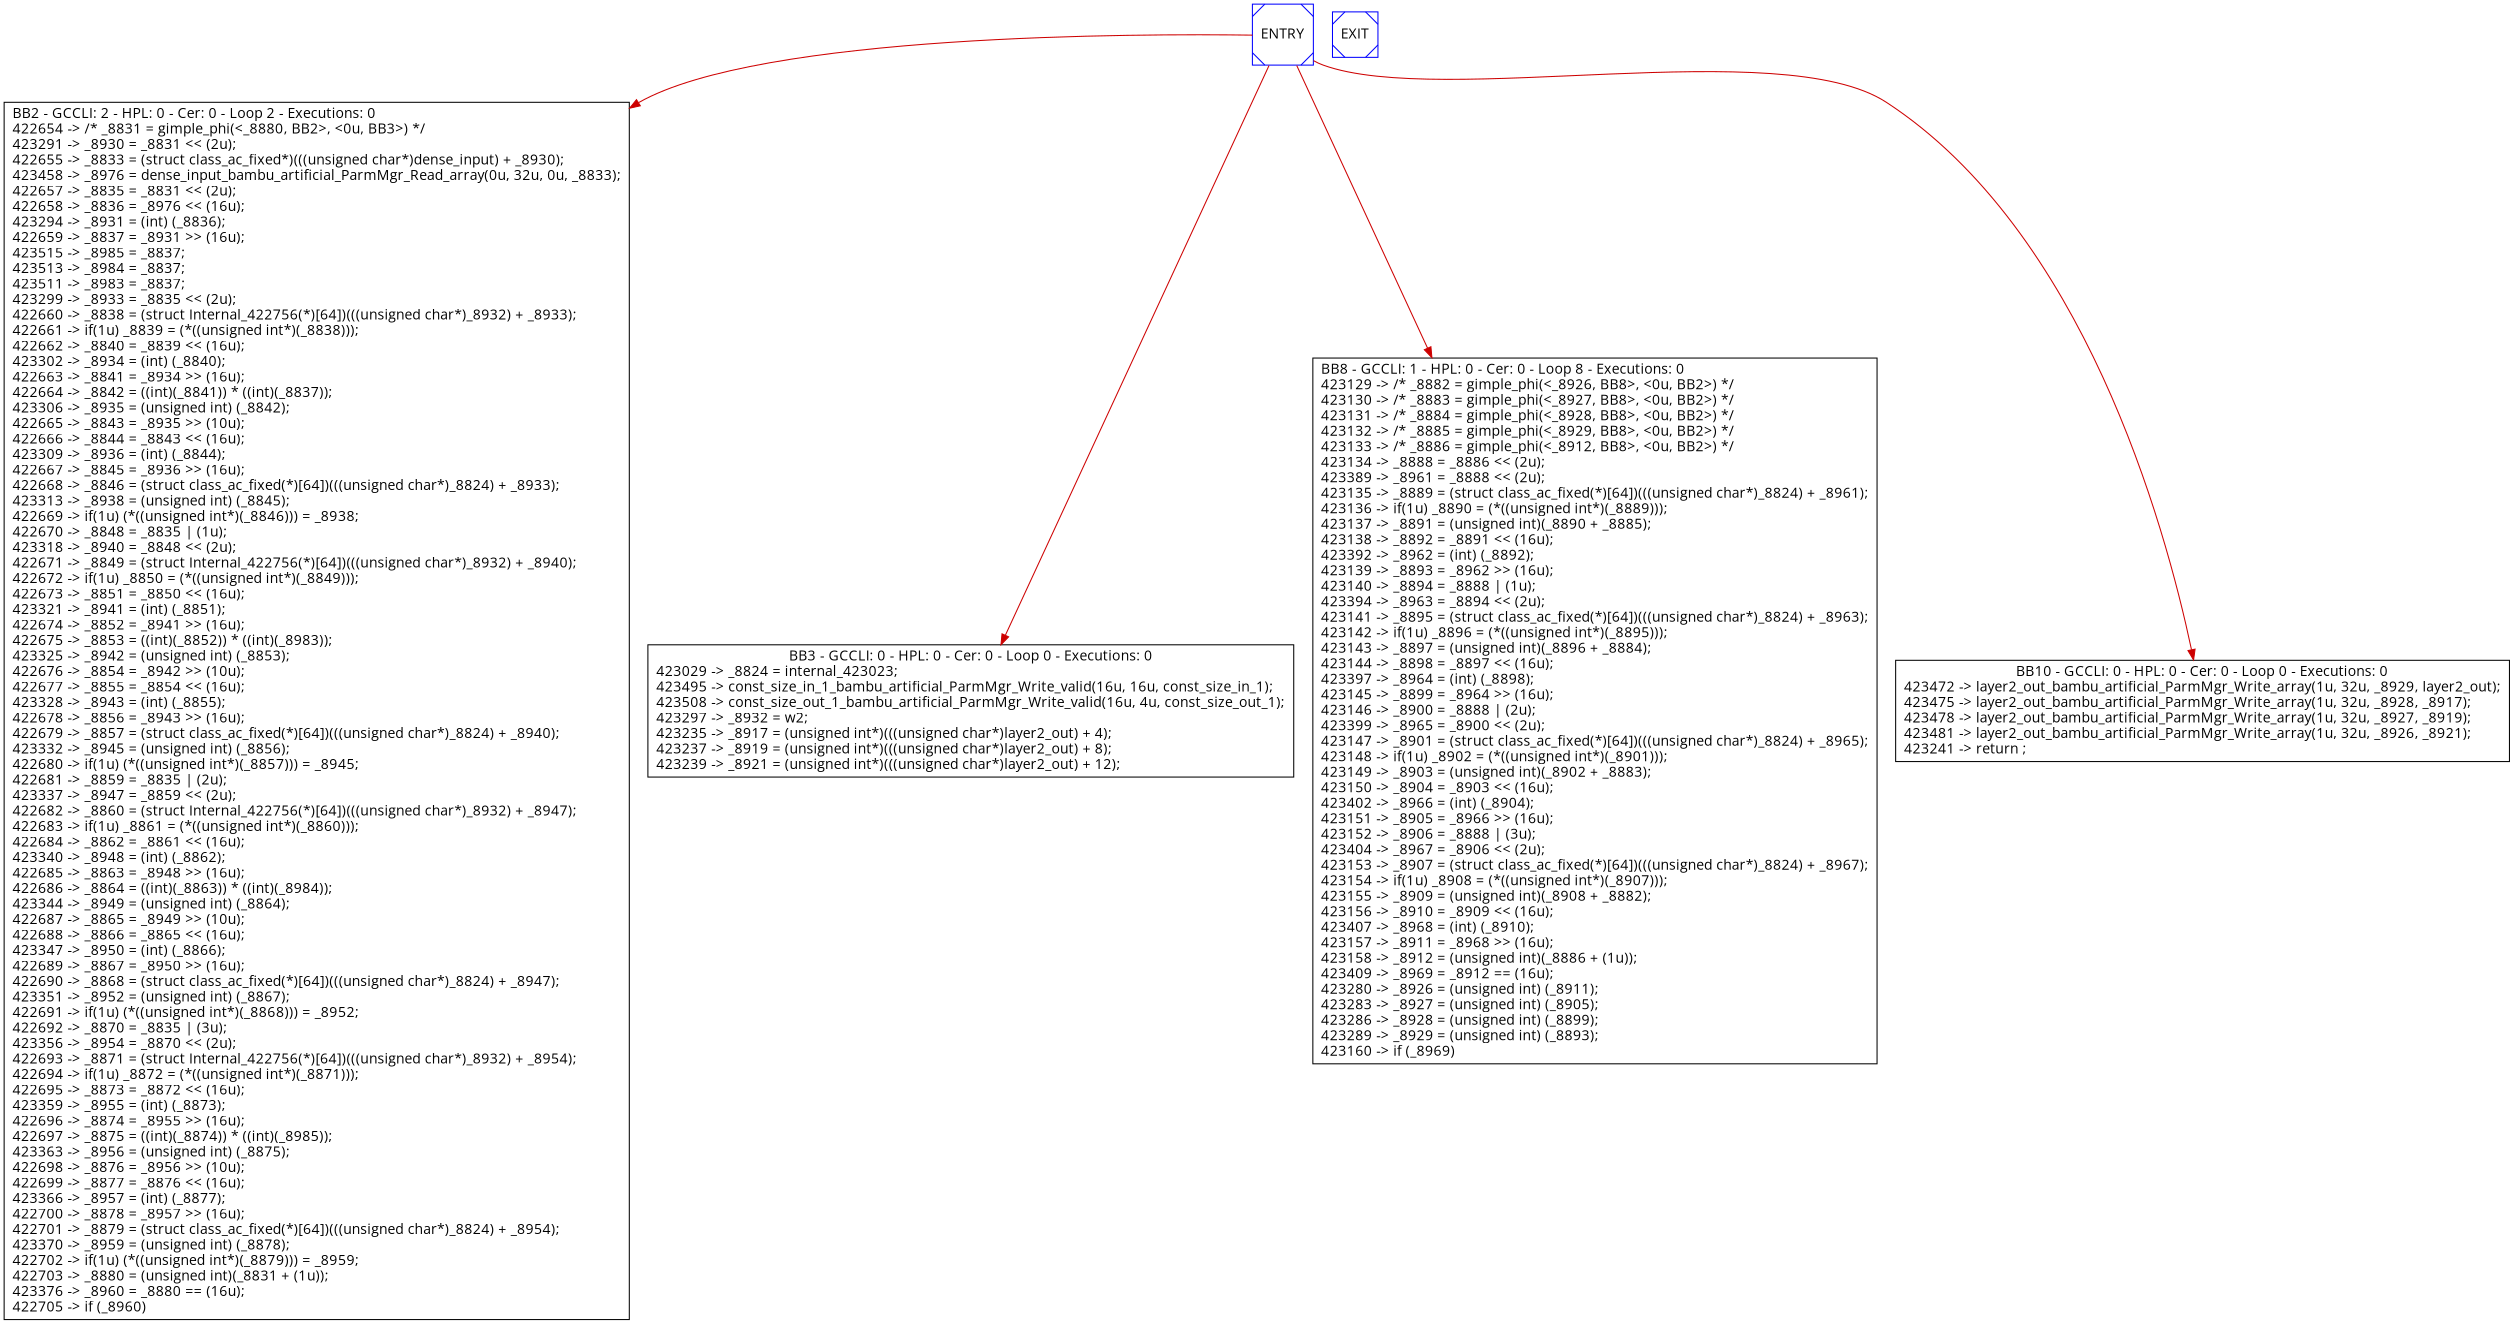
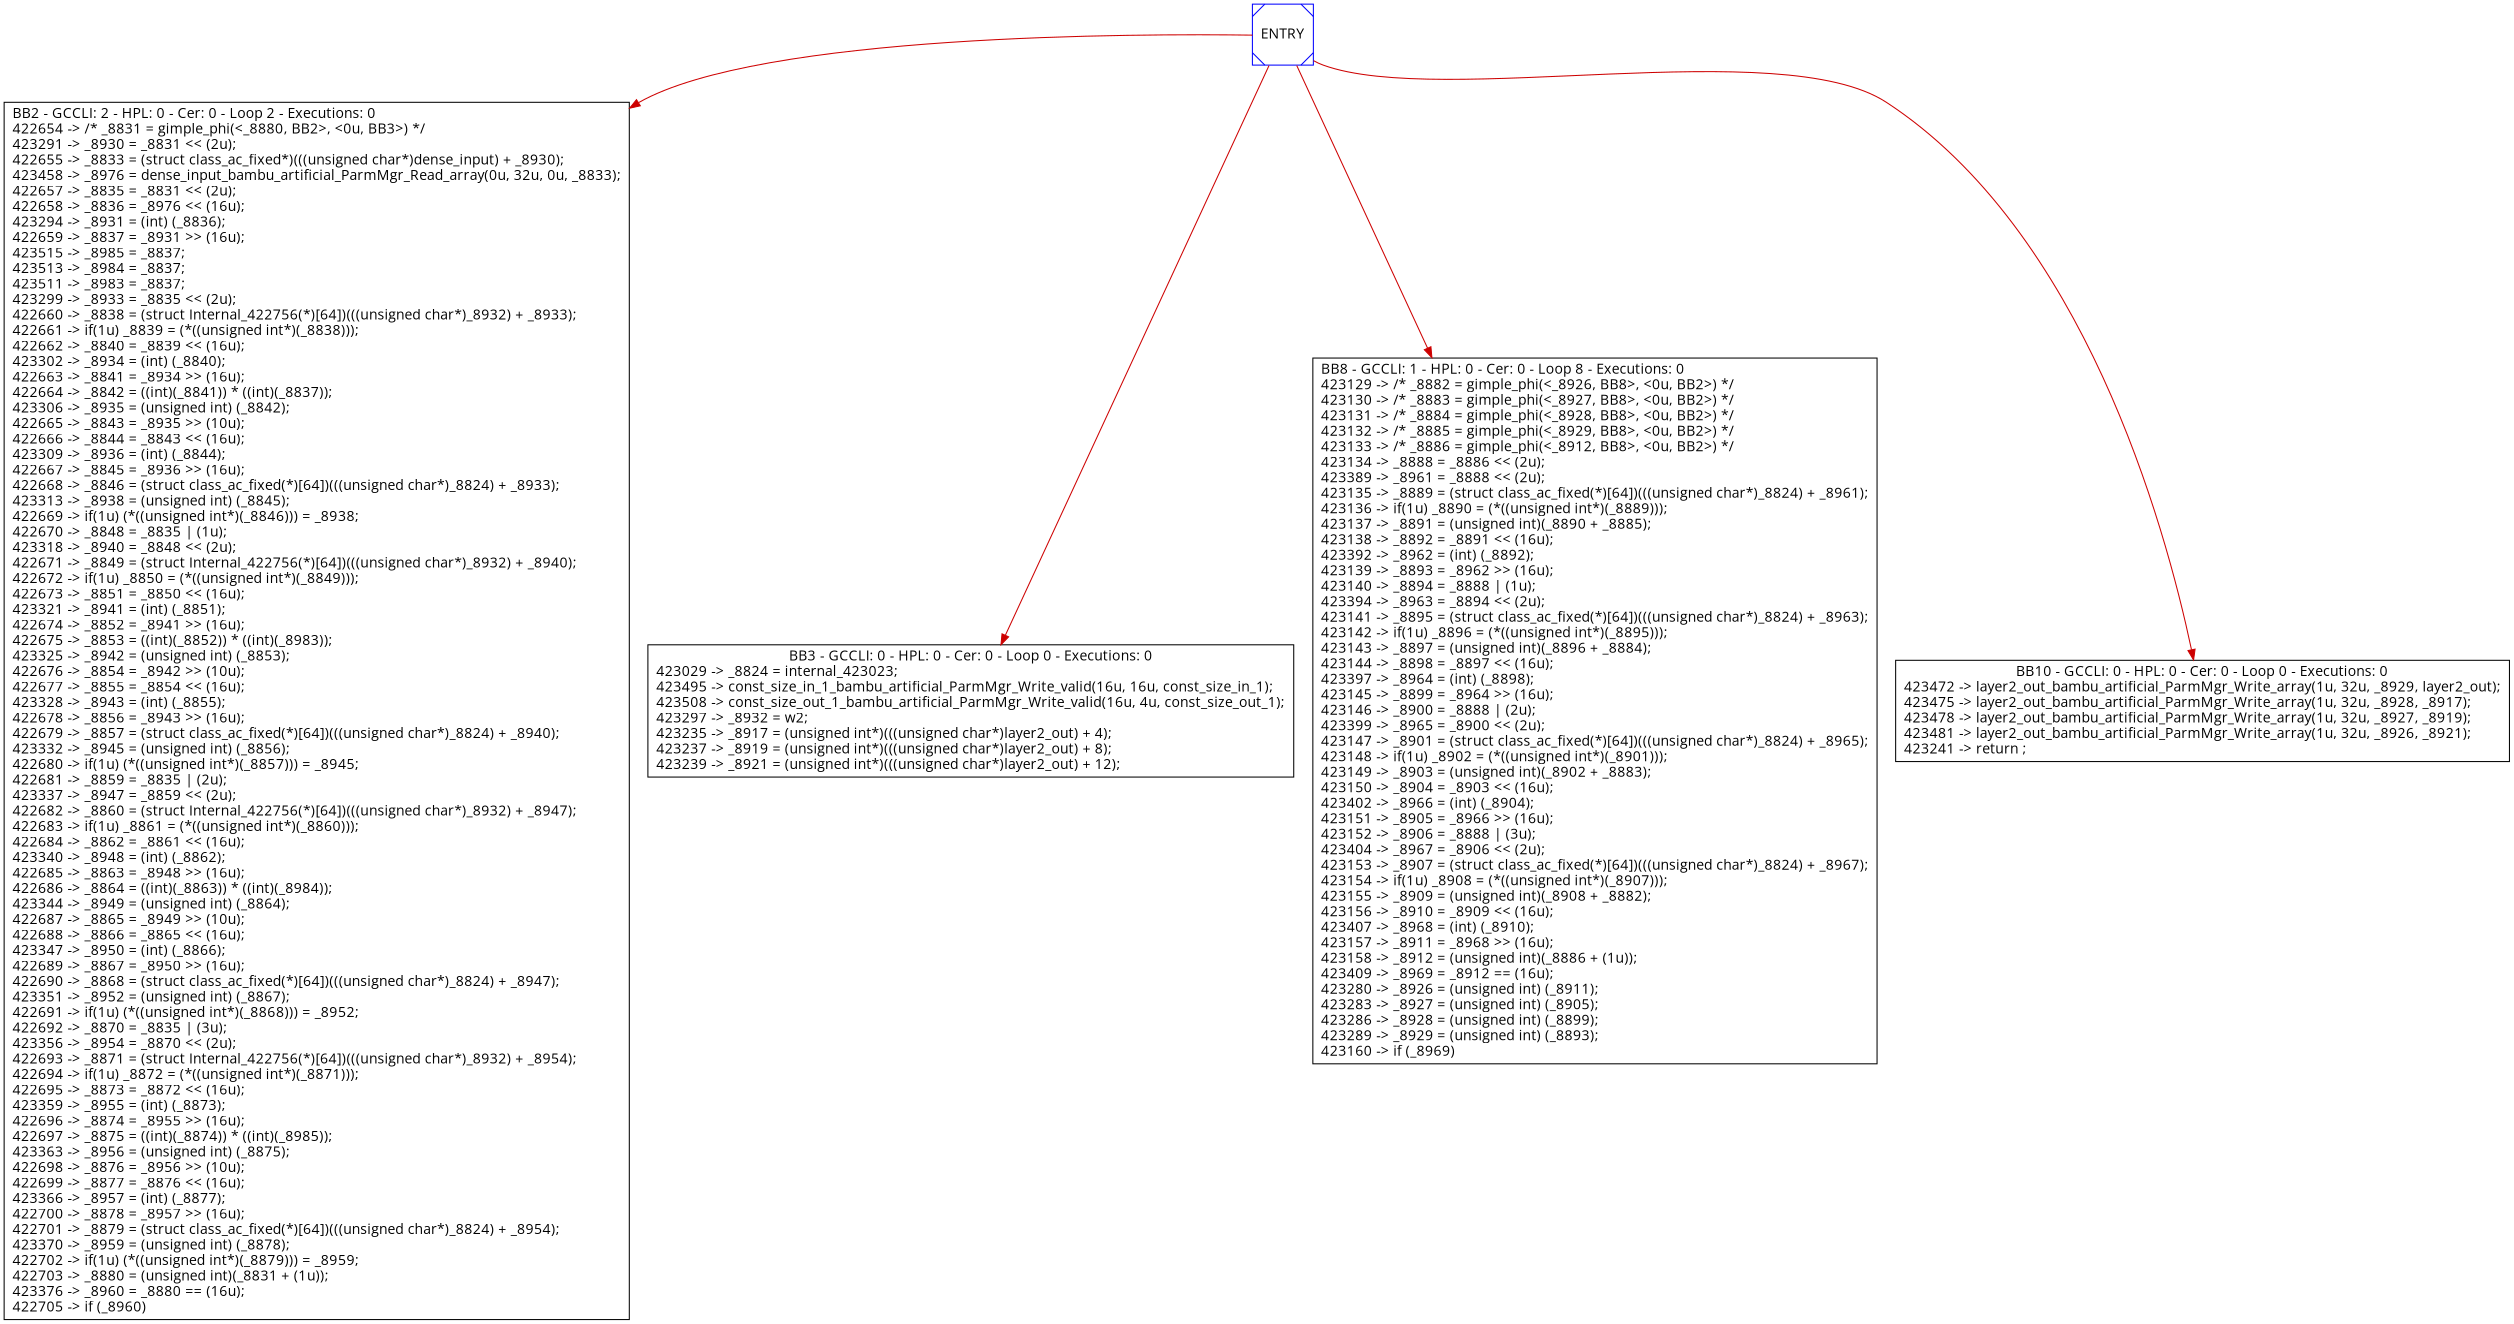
(1355, 35) -> none
